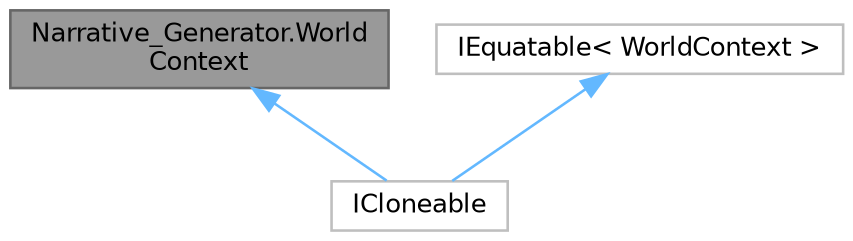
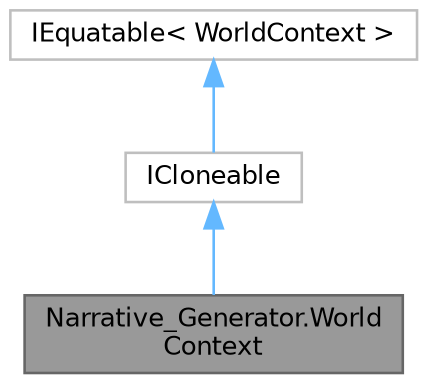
(330, 142) -> (214, 262)
